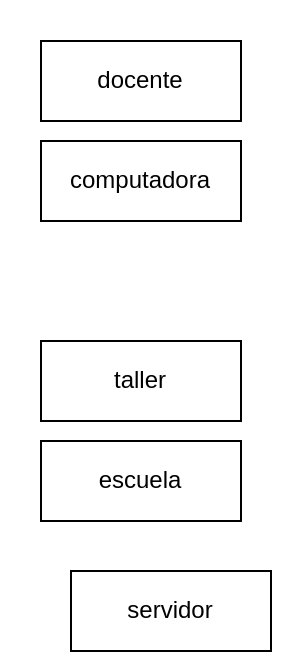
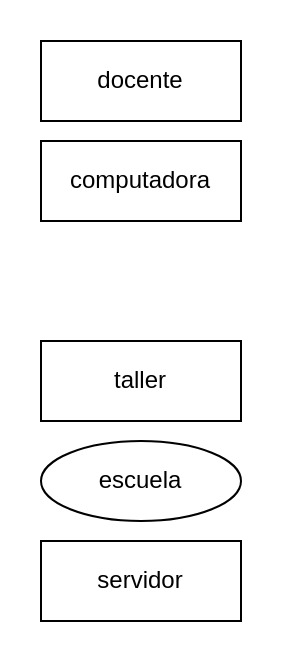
(141, 481) -> (141, 481)
(171, 611) -> (141, 581)
